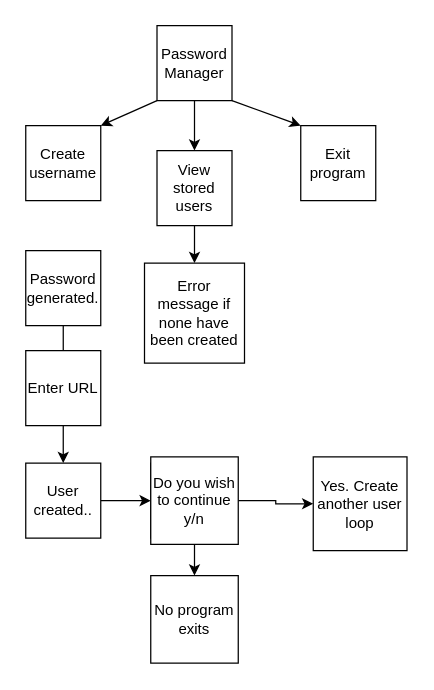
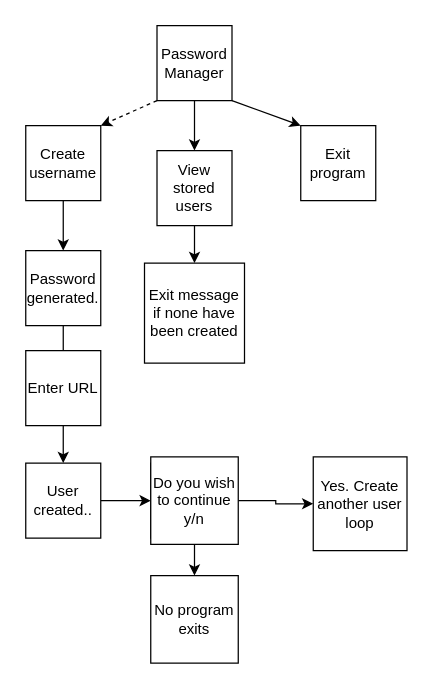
(132, 112) -> (132, 112)
none -> (63, 222)
(194, 313) -> (194, 313)
